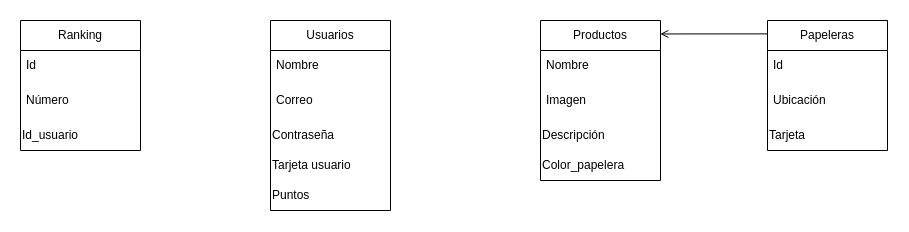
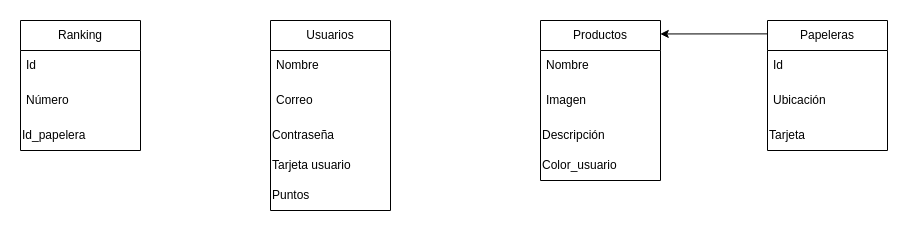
(666, 34) -> (668, 34)
(55, 136) -> (58, 136)
(586, 166) -> (583, 166)
